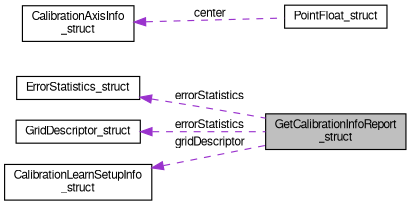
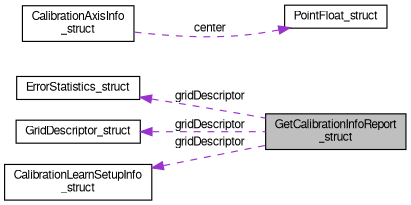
(215, 20) -> (207, 37)
(209, 97) -> (209, 97)
(209, 125) -> (209, 125)
